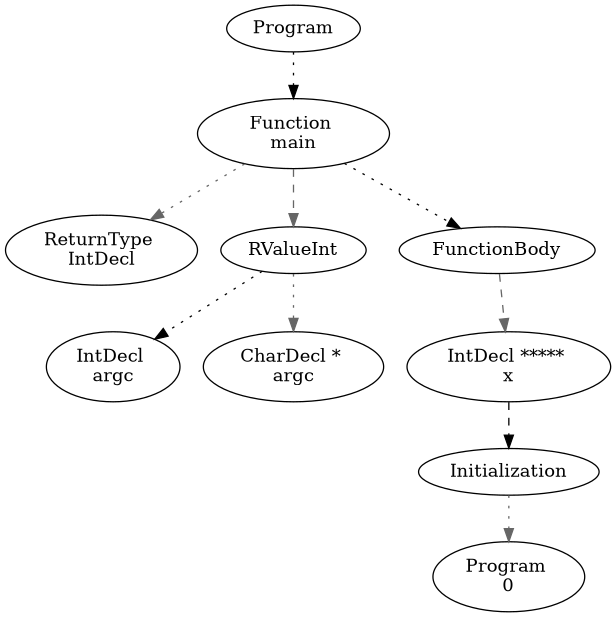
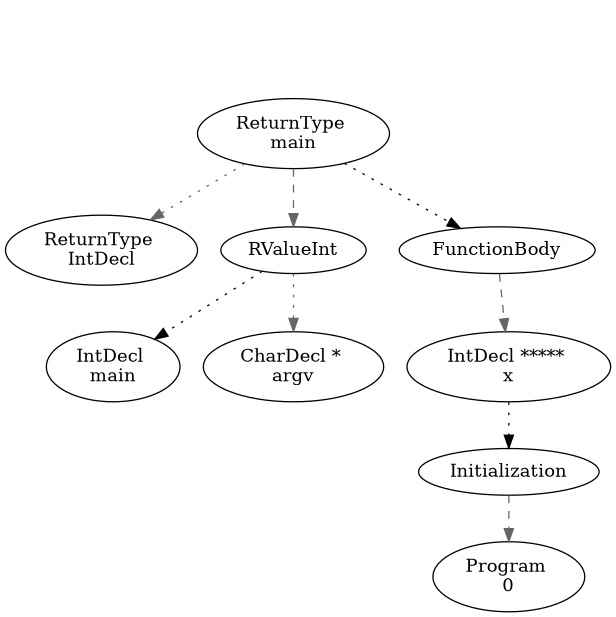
(293, 29) -> none
(293, 134) -> (293, 134)
(113, 367) -> (113, 367)
(293, 367) -> (293, 367)
(509, 419) -> (509, 419)
(509, 512) -> (509, 512)
